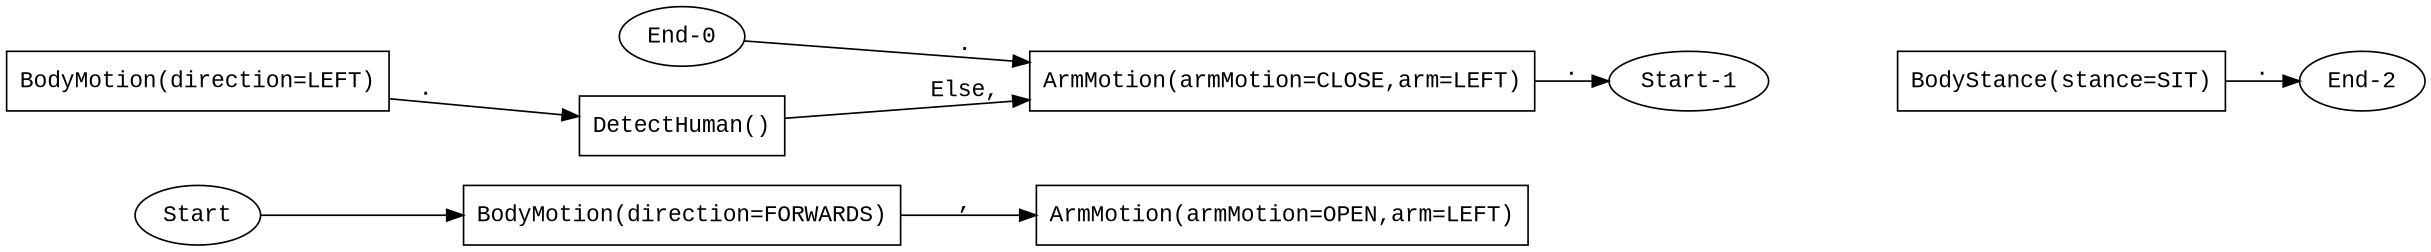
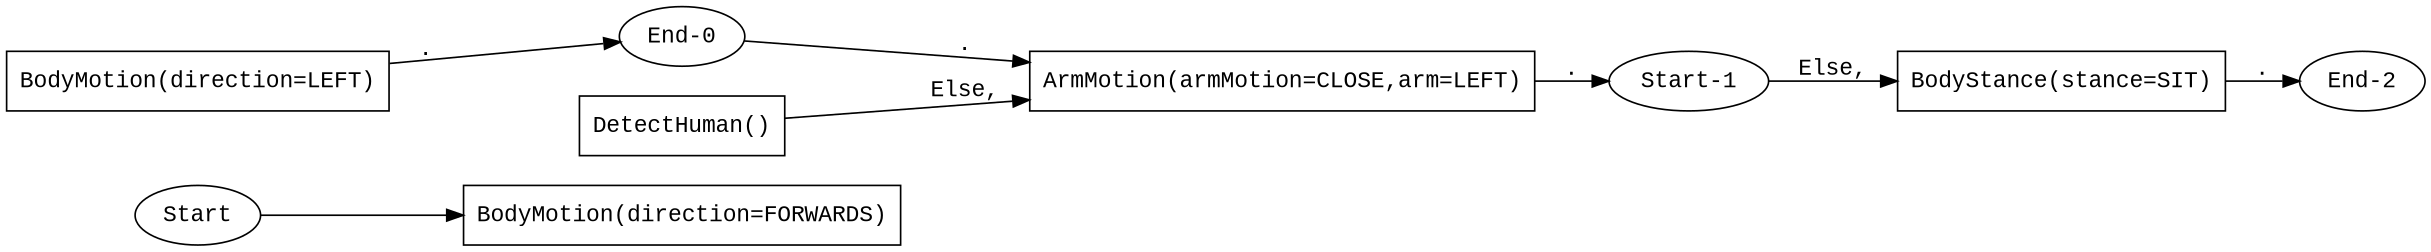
none -> (1825, 81)
(476, 107) -> (497, 54)
(1282, 215) -> none
